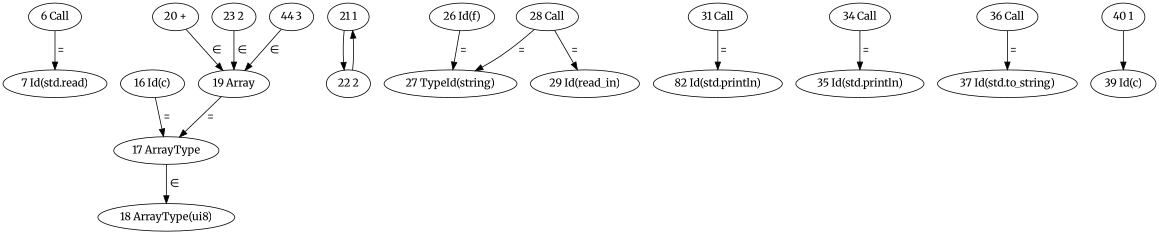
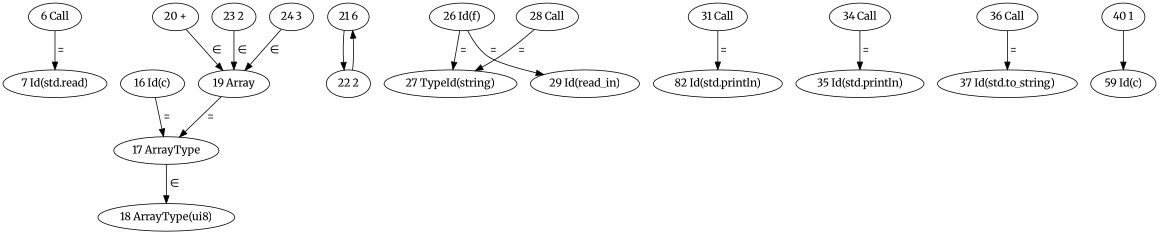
(292, 17) -> (292, 17)
(348, 17) -> (348, 17)
(564, 47) -> (500, 62)
(1123, 84) -> (1123, 84)
